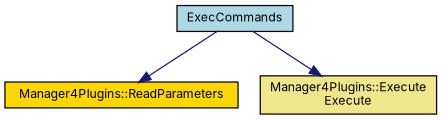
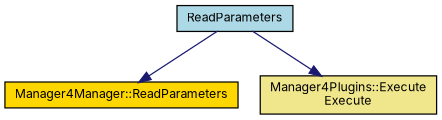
(235, 18) -> (235, 18)
(121, 95) -> (121, 95)
